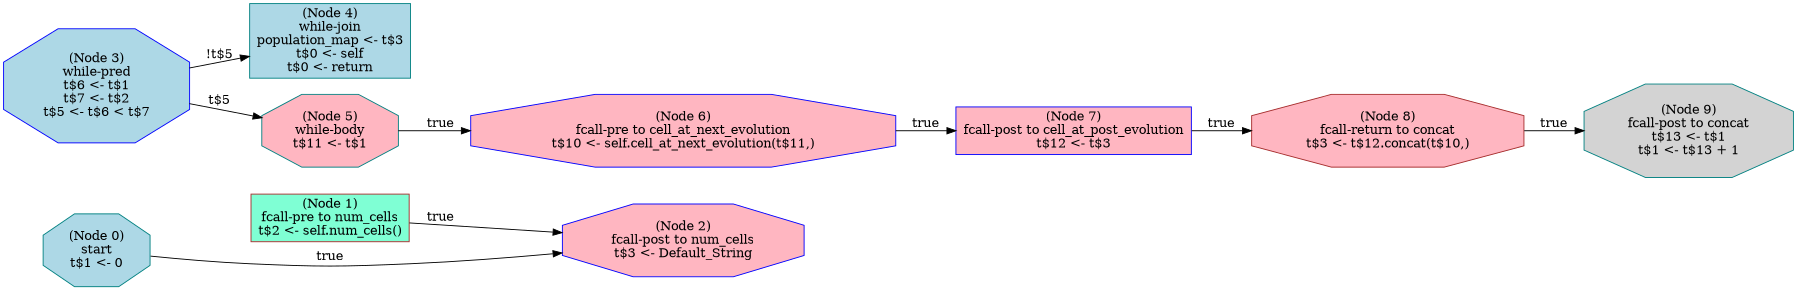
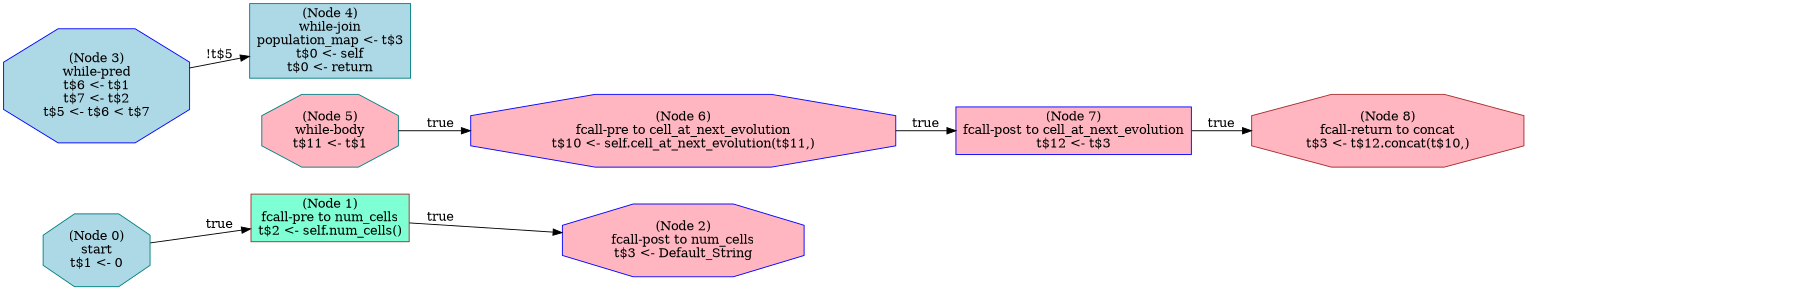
(221, 110) -> none
(1074, 131) -> (1074, 131)
(1689, 131) -> none
(352, 266) -> (196, 237)
